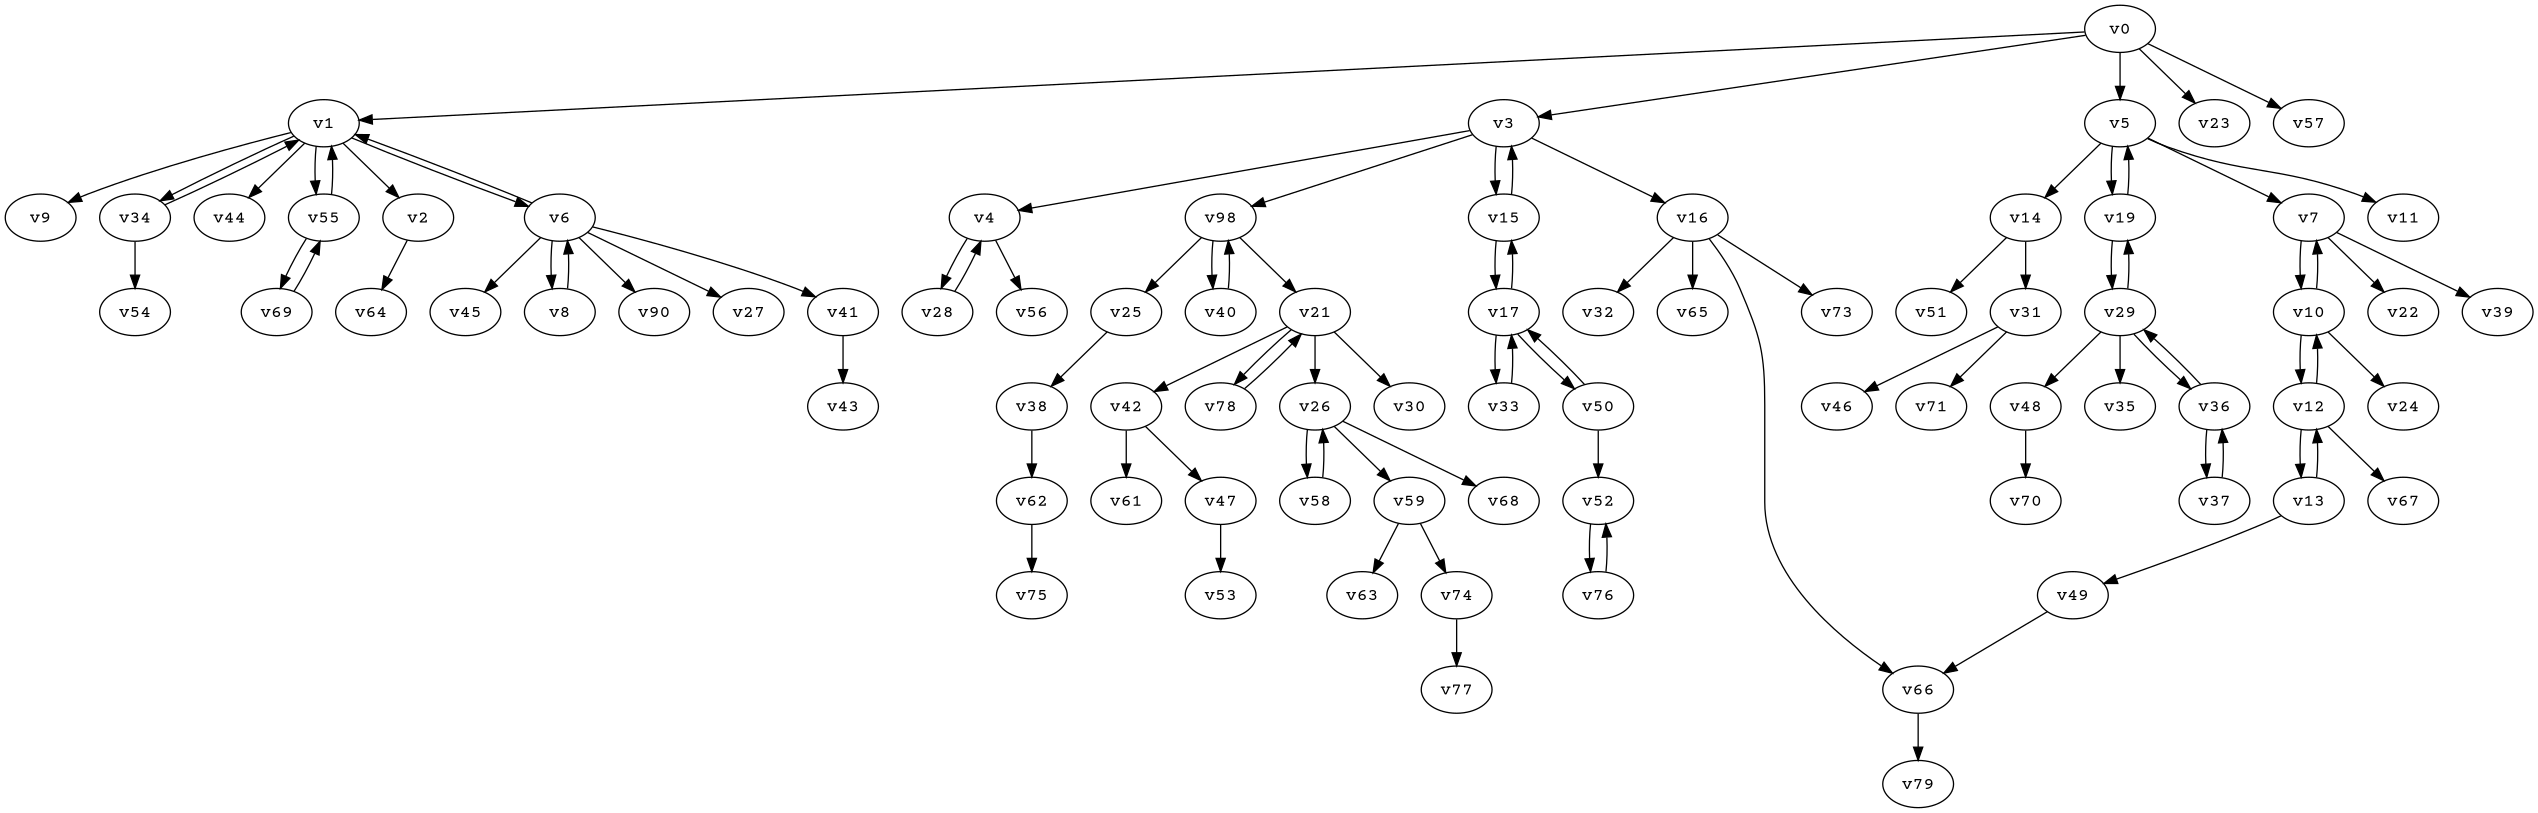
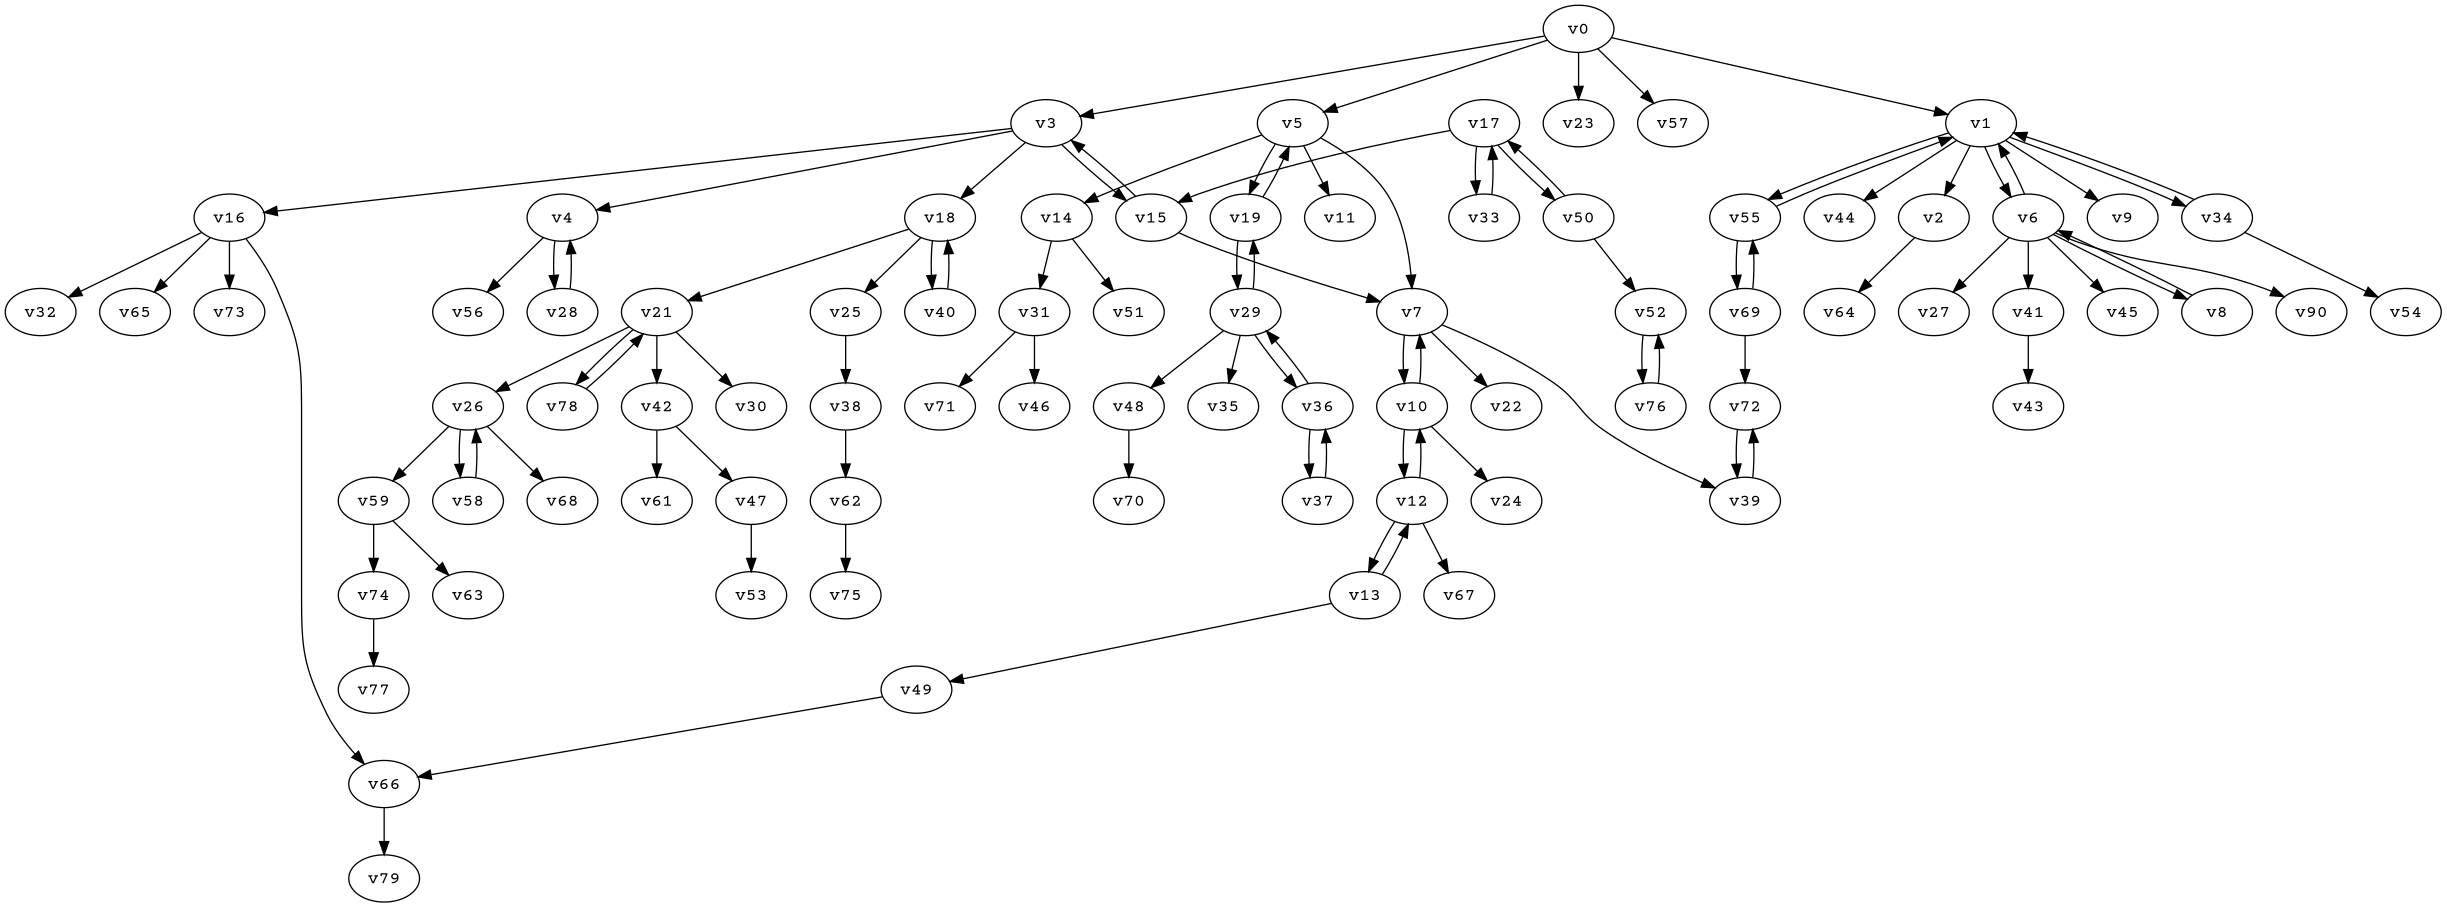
(1221, 218) -> (940, 218)
(1495, 258) -> (1272, 268)
none -> (1745, 406)
